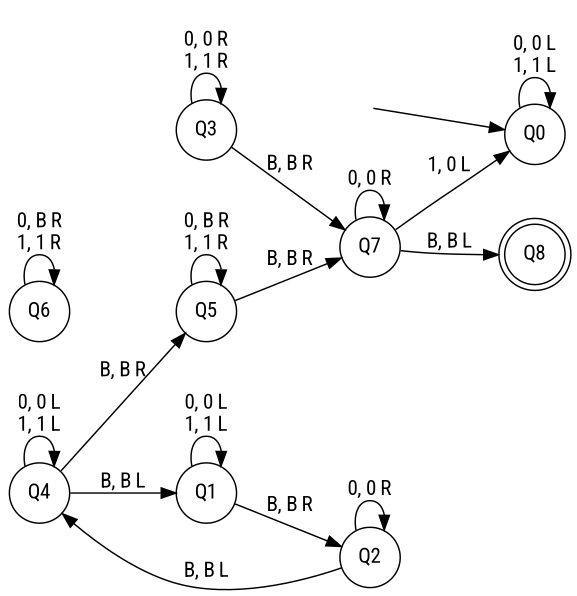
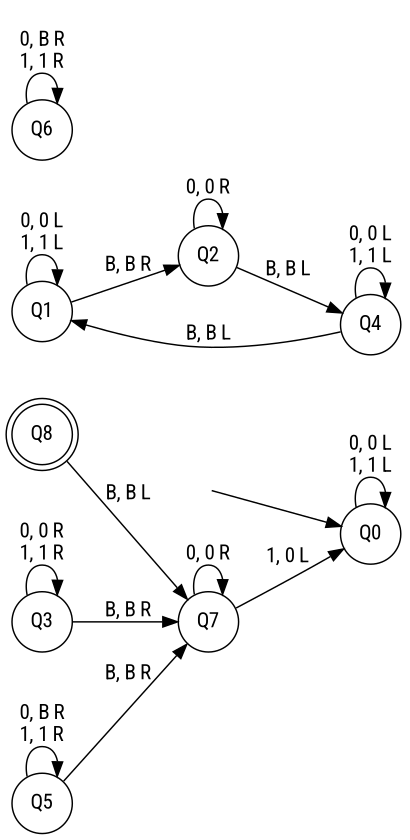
(442, 254) -> (122, 525)
(118, 408) -> none
